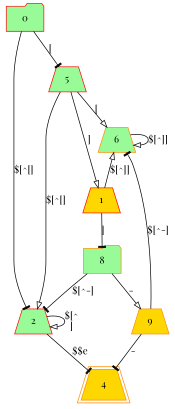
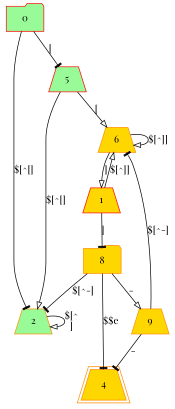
(84, 136) -> (104, 166)
(117, 140) -> (117, 140)
(102, 261) -> (102, 261)
(33, 321) -> (33, 321)
(67, 352) -> (103, 320)
